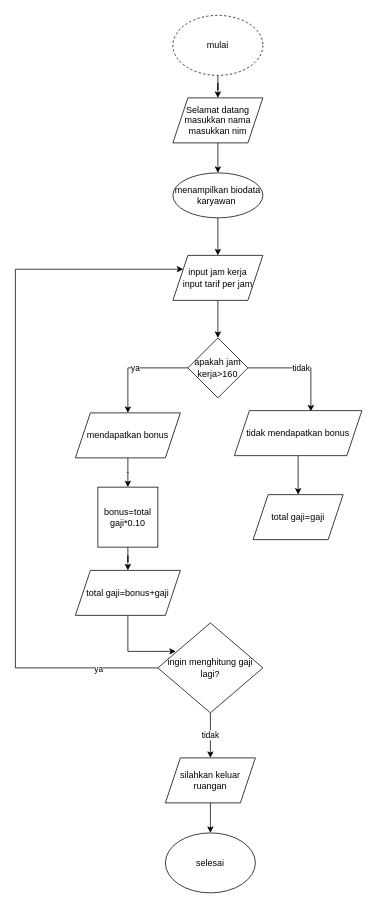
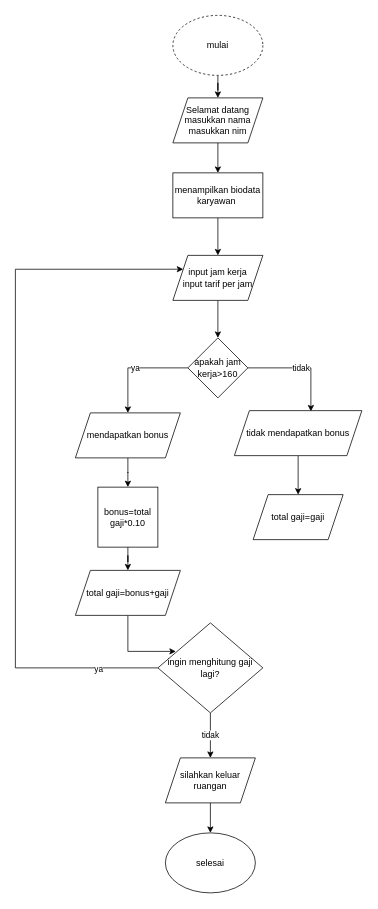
(218, 195) -> (218, 195)
